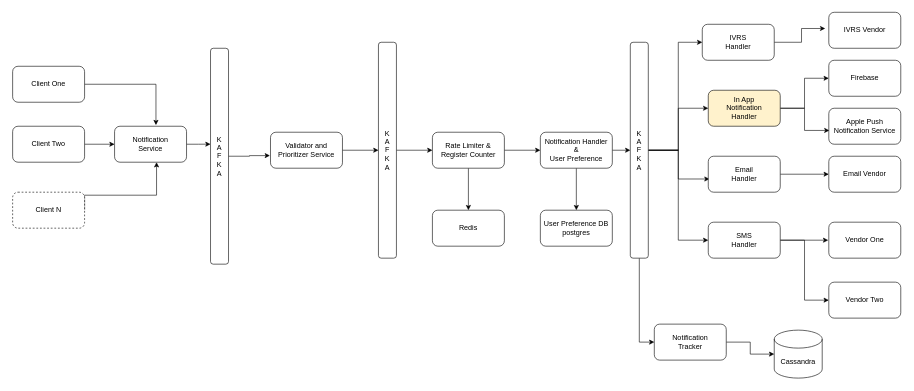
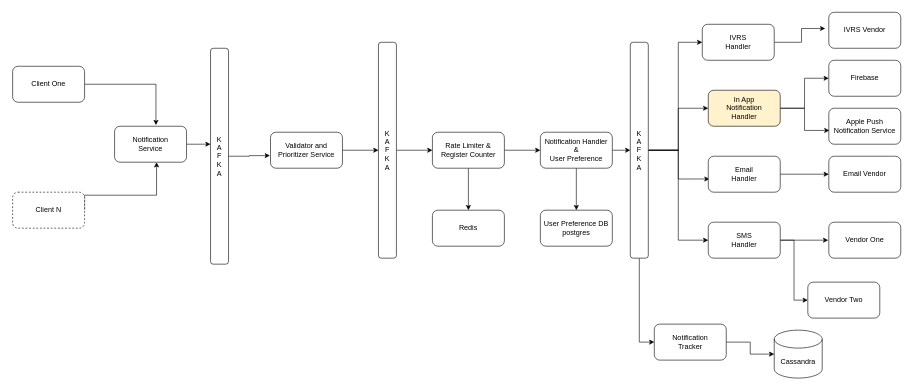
(48, 144) -> none
(85, 144) -> none
(865, 300) -> (844, 300)
